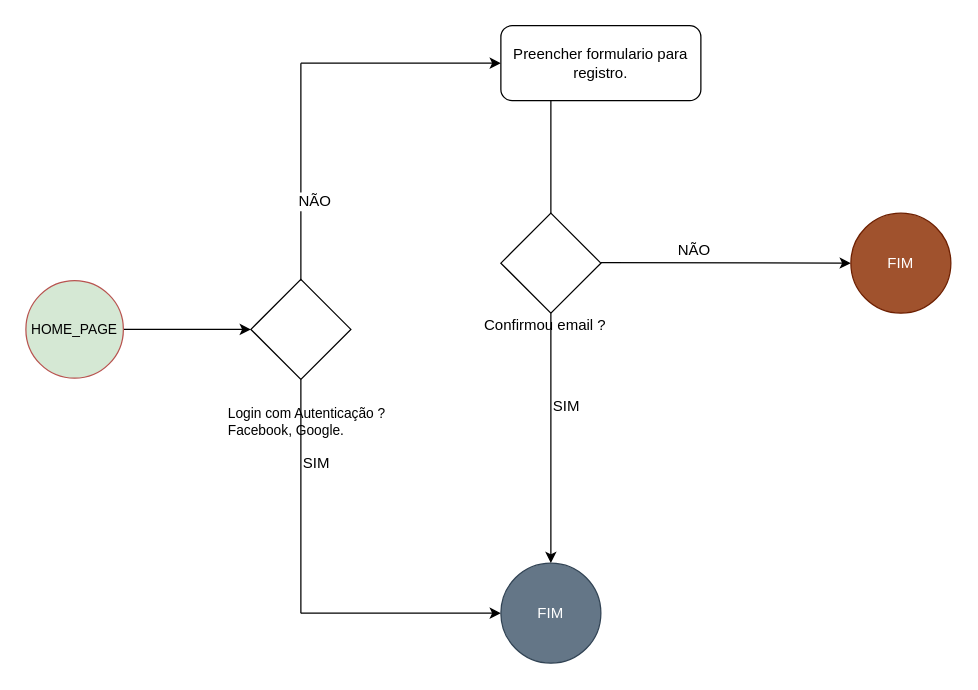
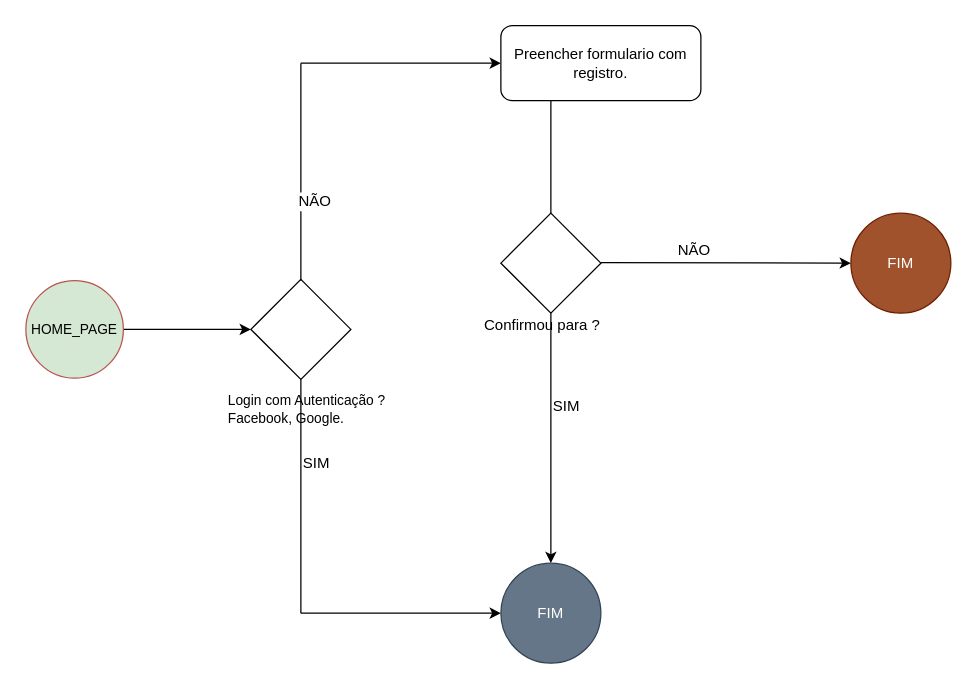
(601, 63) -> (601, 63)
(546, 326) -> (546, 326)
(313, 419) -> (313, 407)
